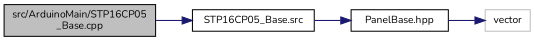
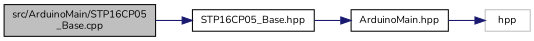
(253, 20) -> (253, 20)
(400, 20) -> (400, 20)
(508, 20) -> (508, 20)
